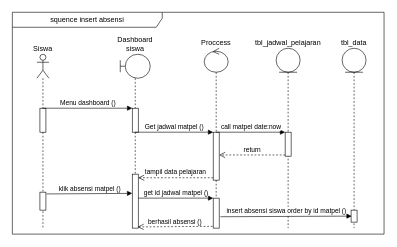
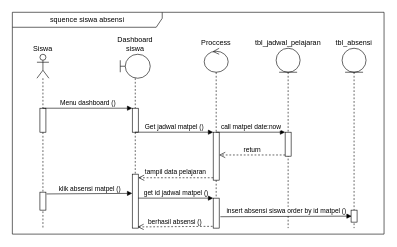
(87, 20) -> (87, 20)
(354, 38) -> (354, 38)
